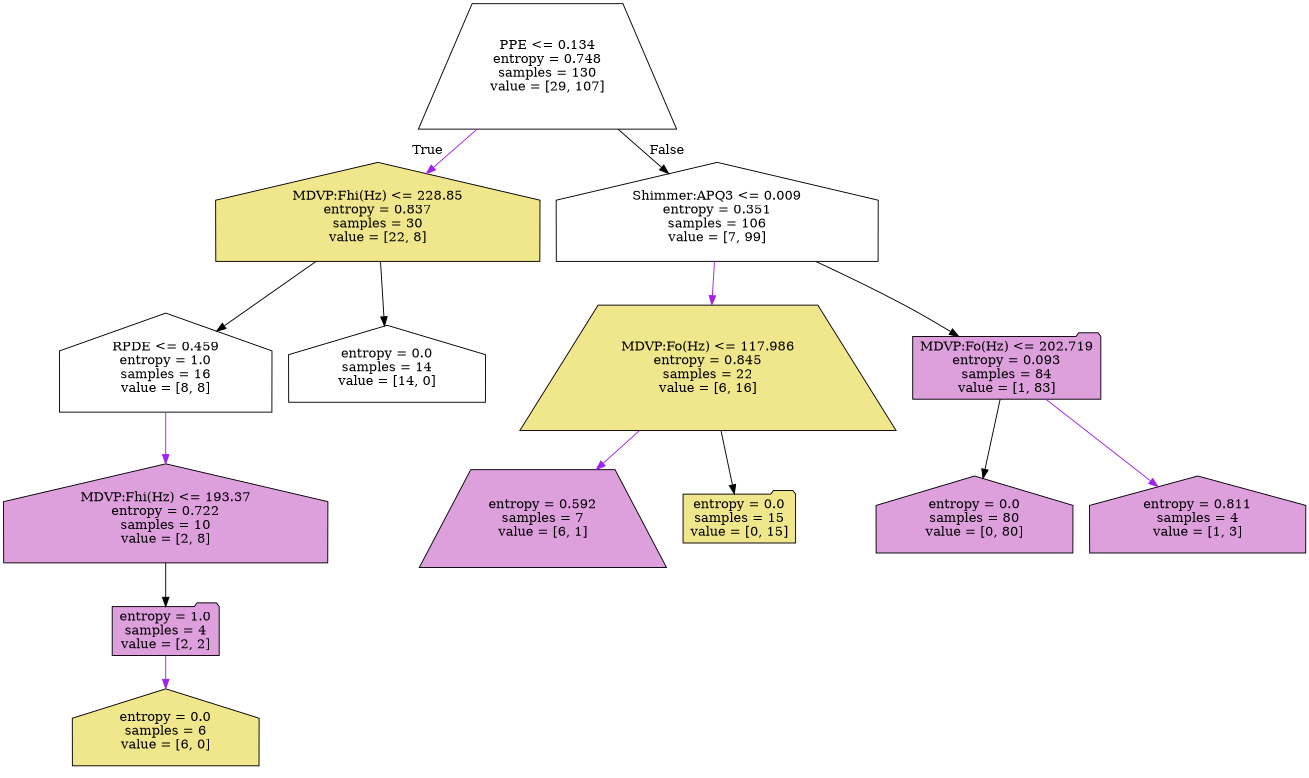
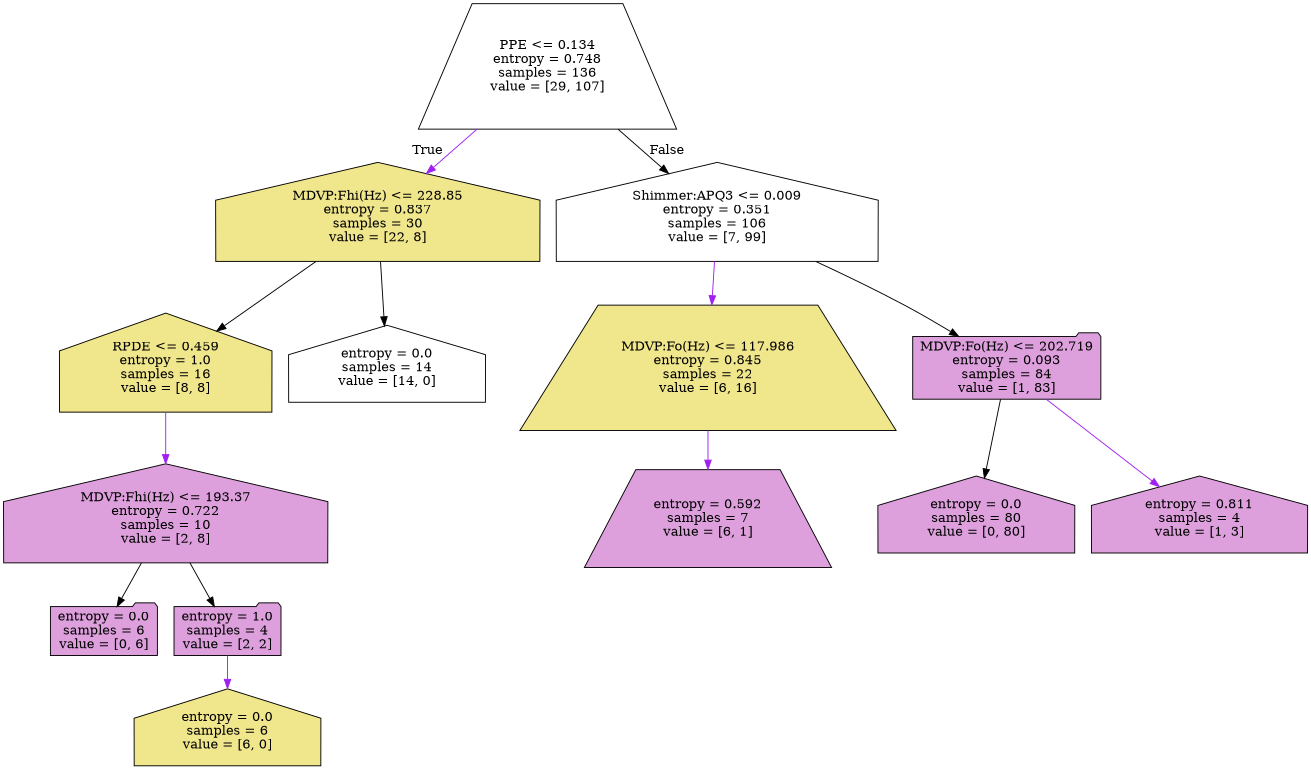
(548, 66) -> (548, 66)
(166, 368) -> (166, 368)
(739, 519) -> none
none -> (104, 631)
